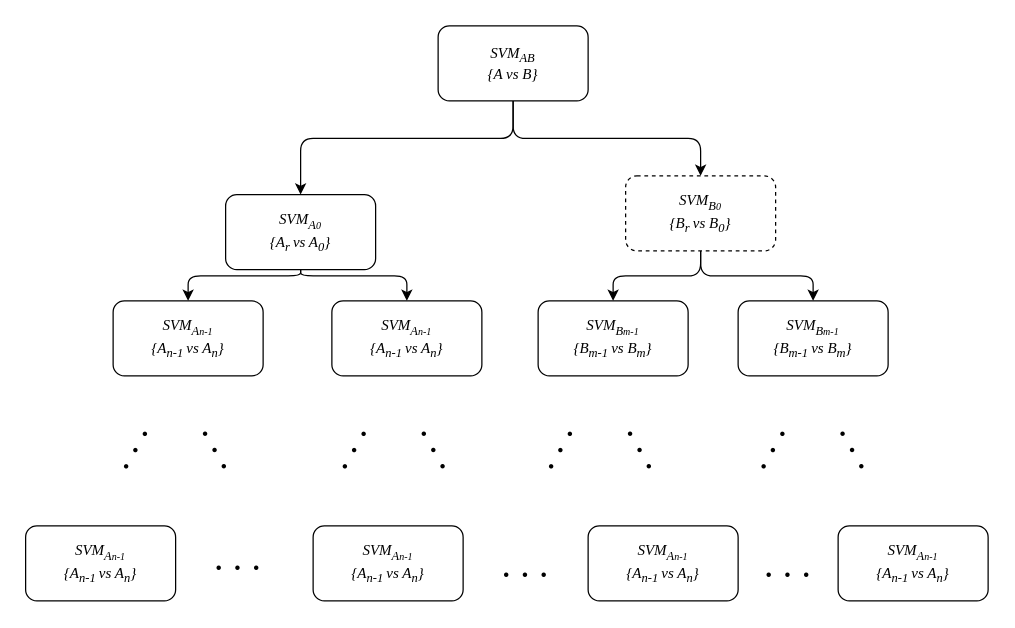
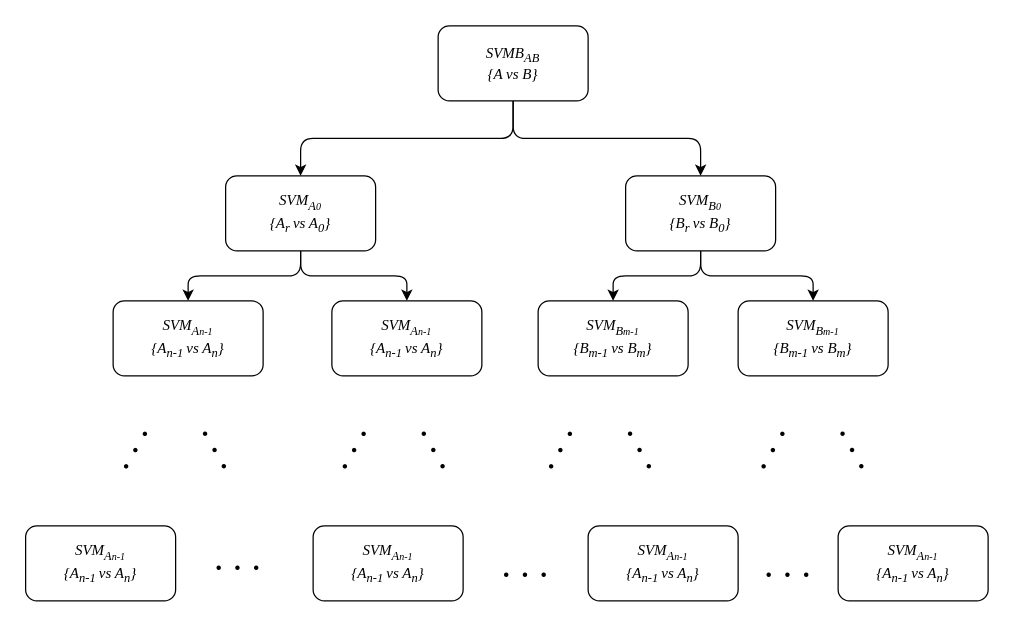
(513, 63) -> (513, 63)
(701, 213) -> (701, 213)
(301, 232) -> (301, 213)
